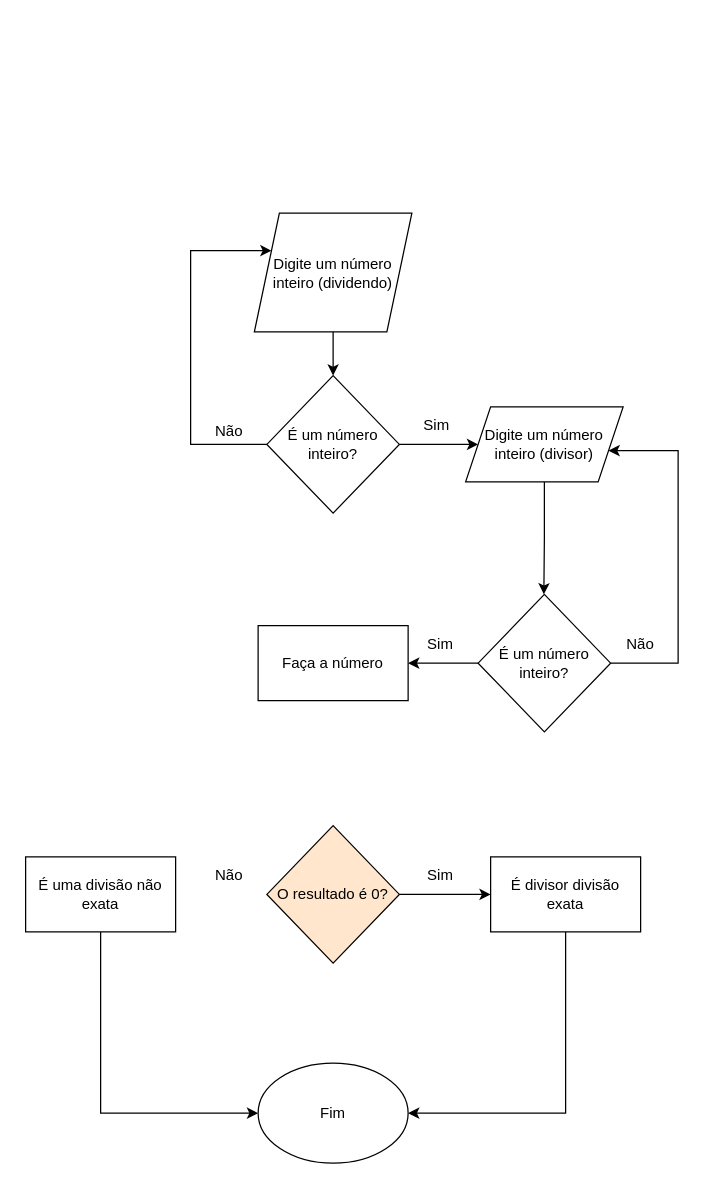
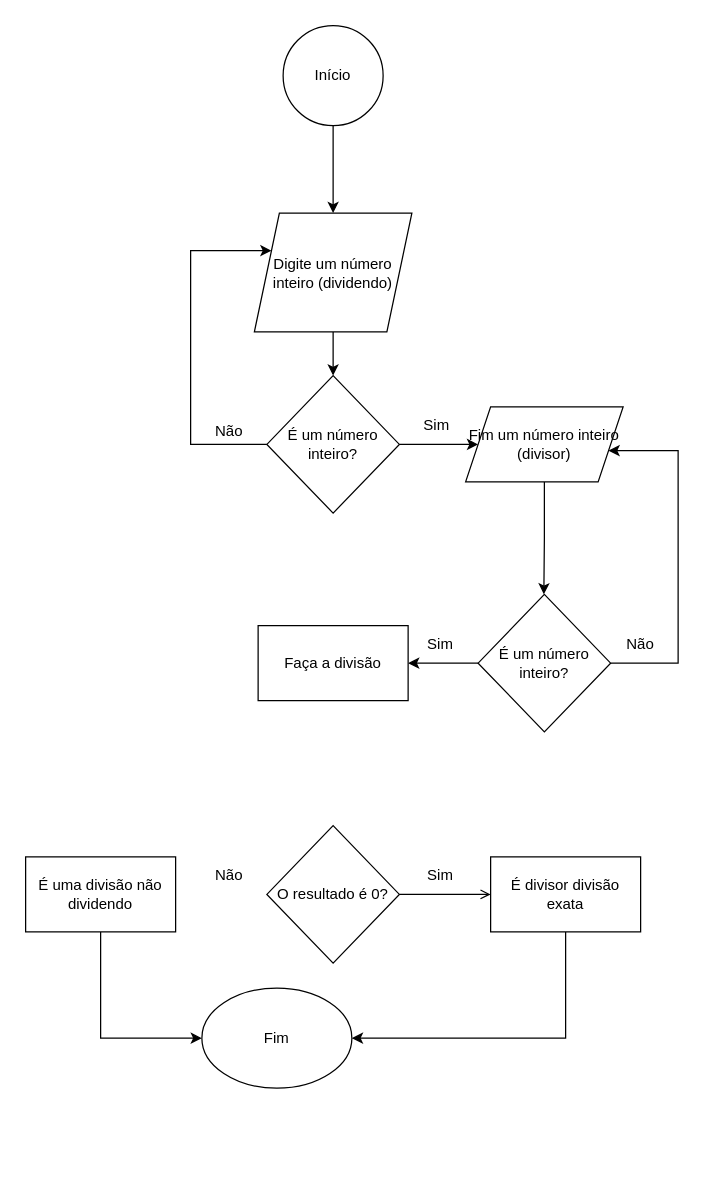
none -> (333, 76)
none -> (333, 165)
(544, 444) -> (544, 444)
(333, 663) -> (333, 663)
(101, 894) -> (101, 894)
(333, 894) -> (333, 894)
(481, 894) -> (483, 894)
(333, 1113) -> (277, 1038)
